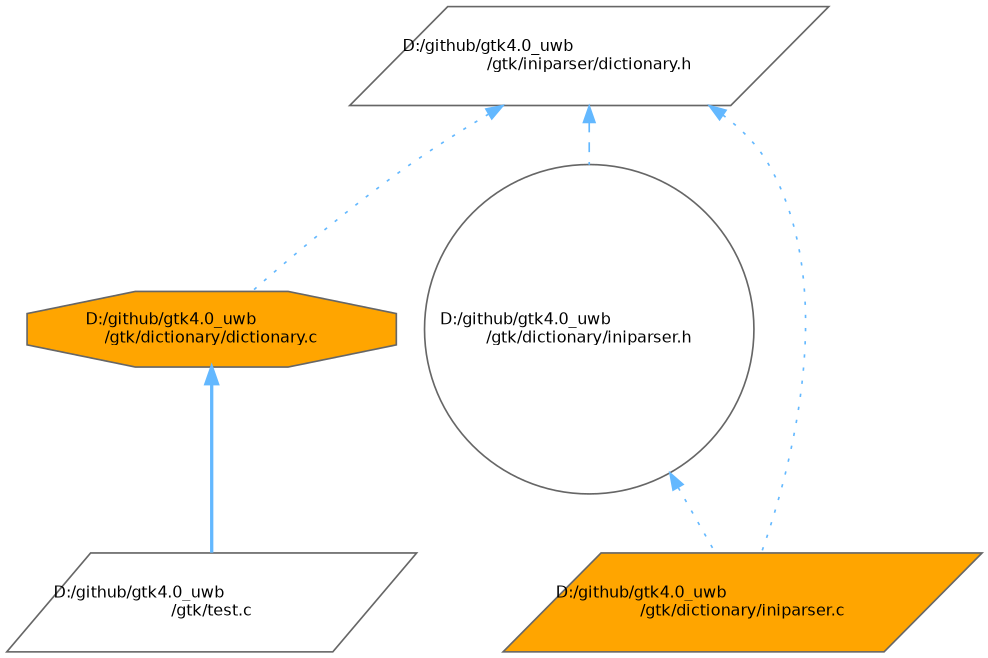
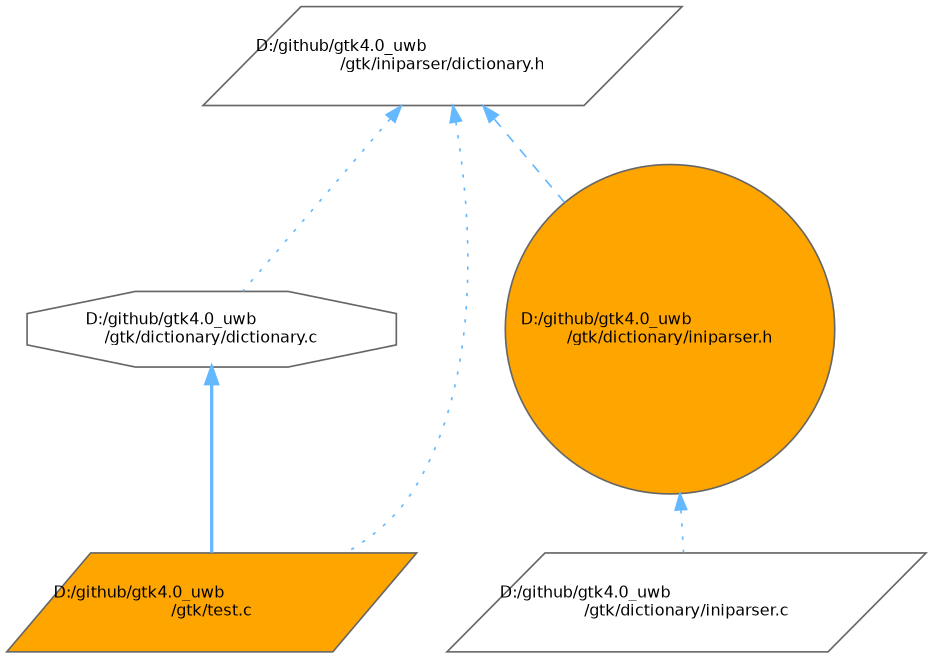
(805, 324) -> (460, 357)
(212, 329) -> (212, 329)
(589, 329) -> (670, 329)
(212, 602) -> (212, 602)
(743, 602) -> (686, 602)
